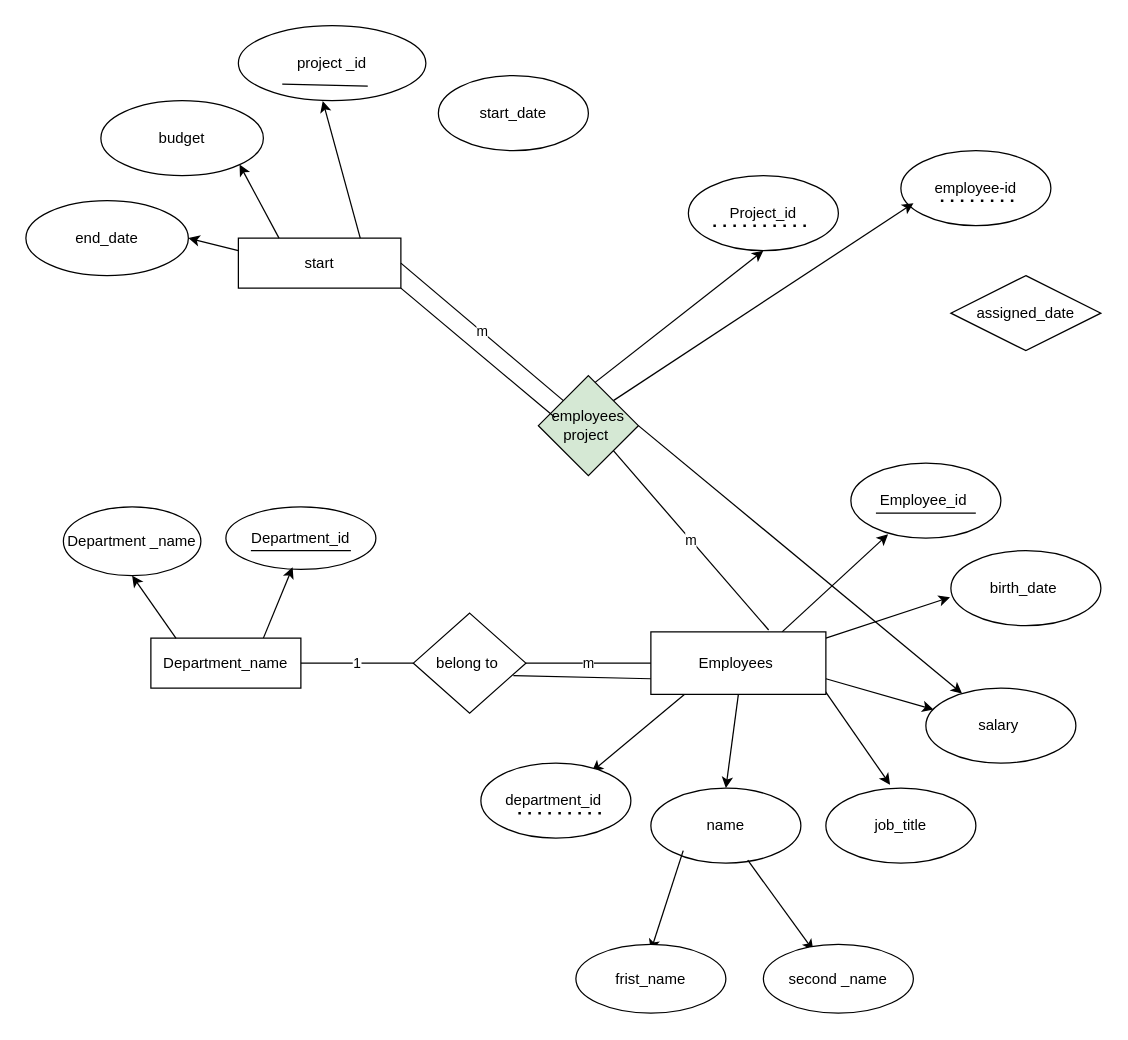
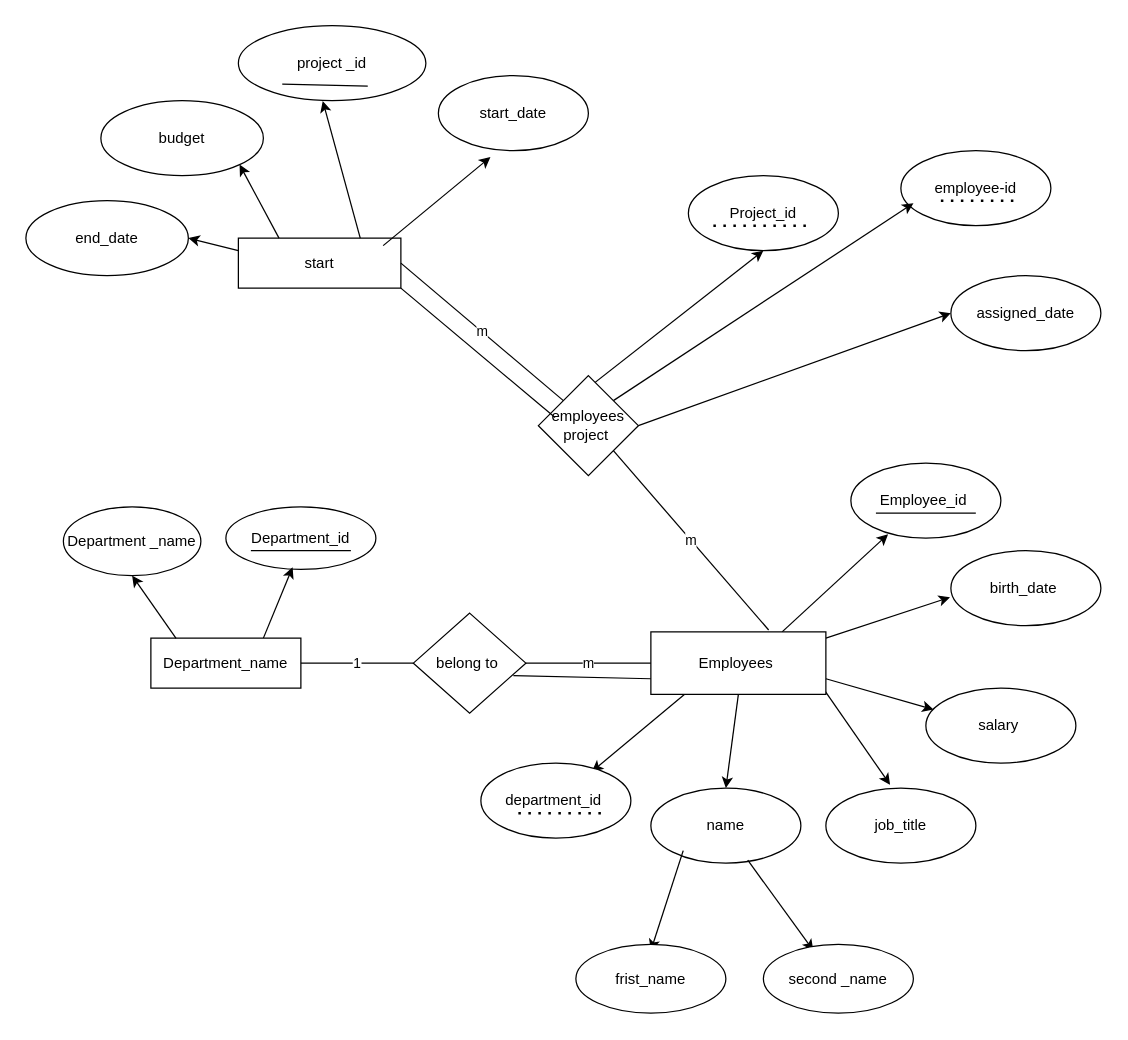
none -> (433, 204)
(1026, 313) -> (1026, 313)
(588, 426) -> (588, 426)
(797, 557) -> (791, 371)
